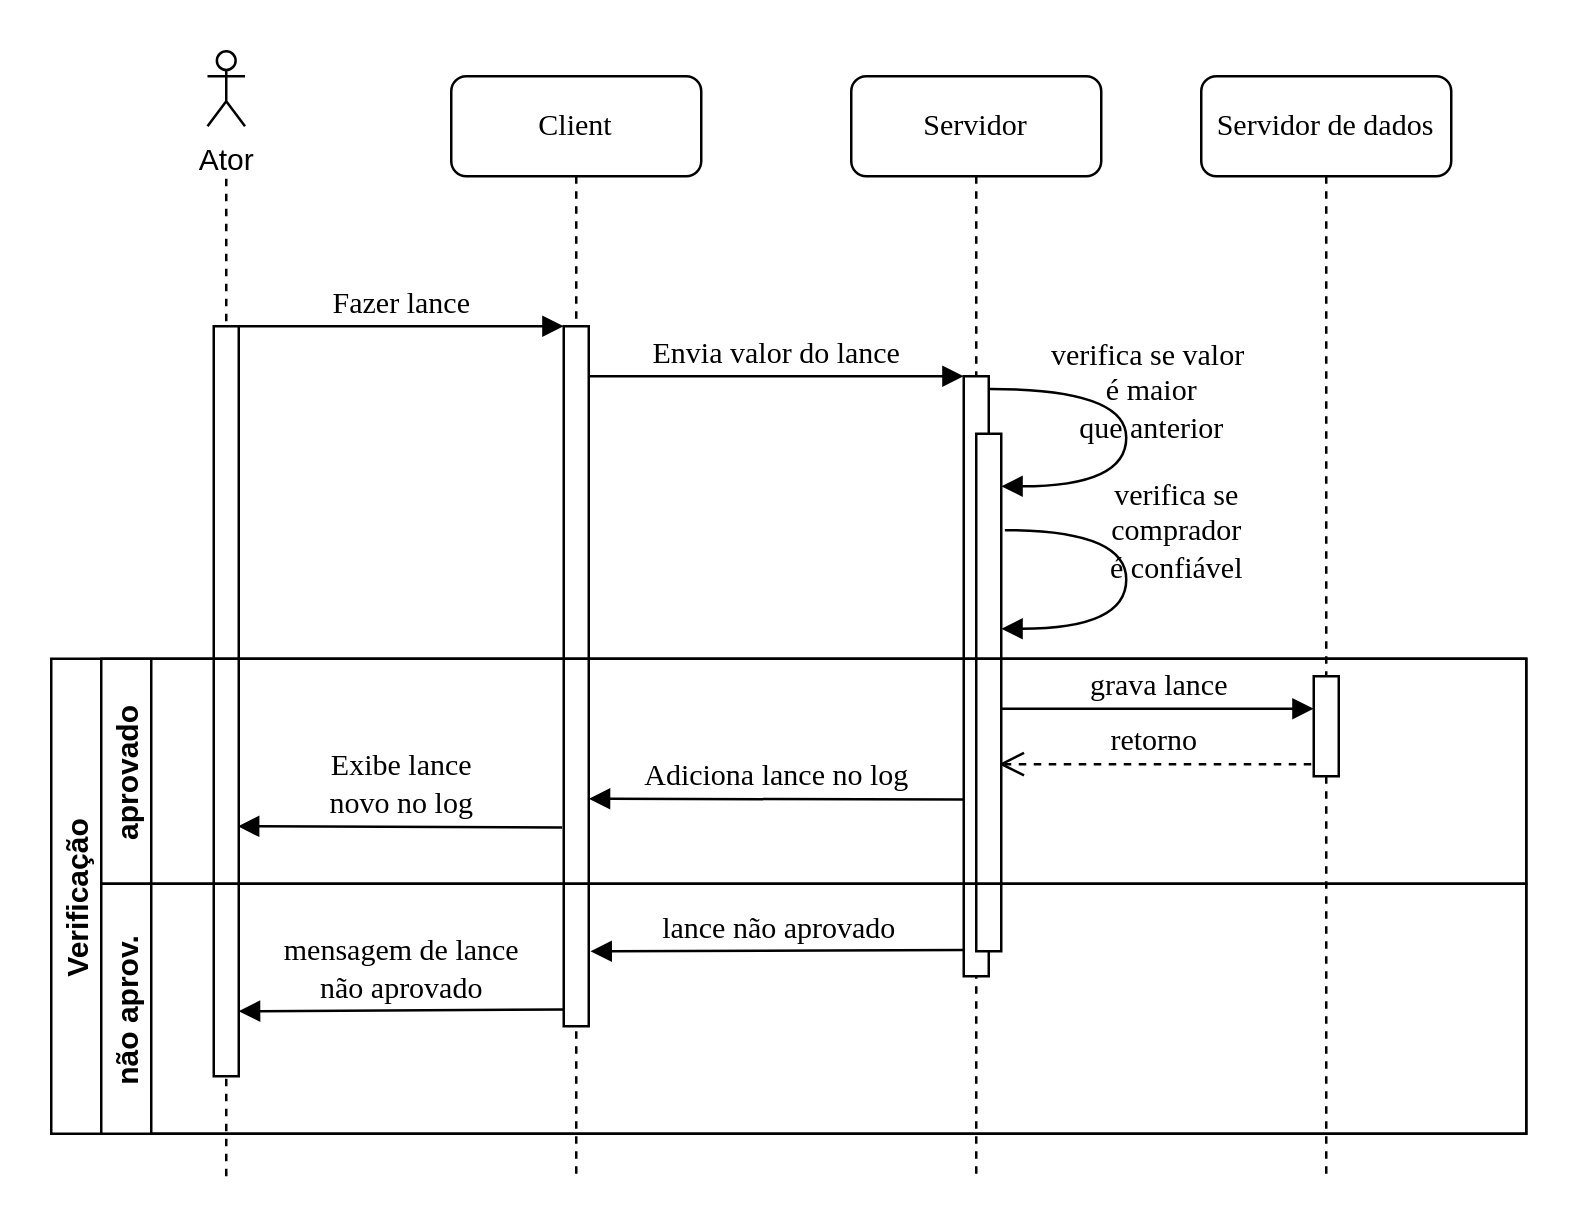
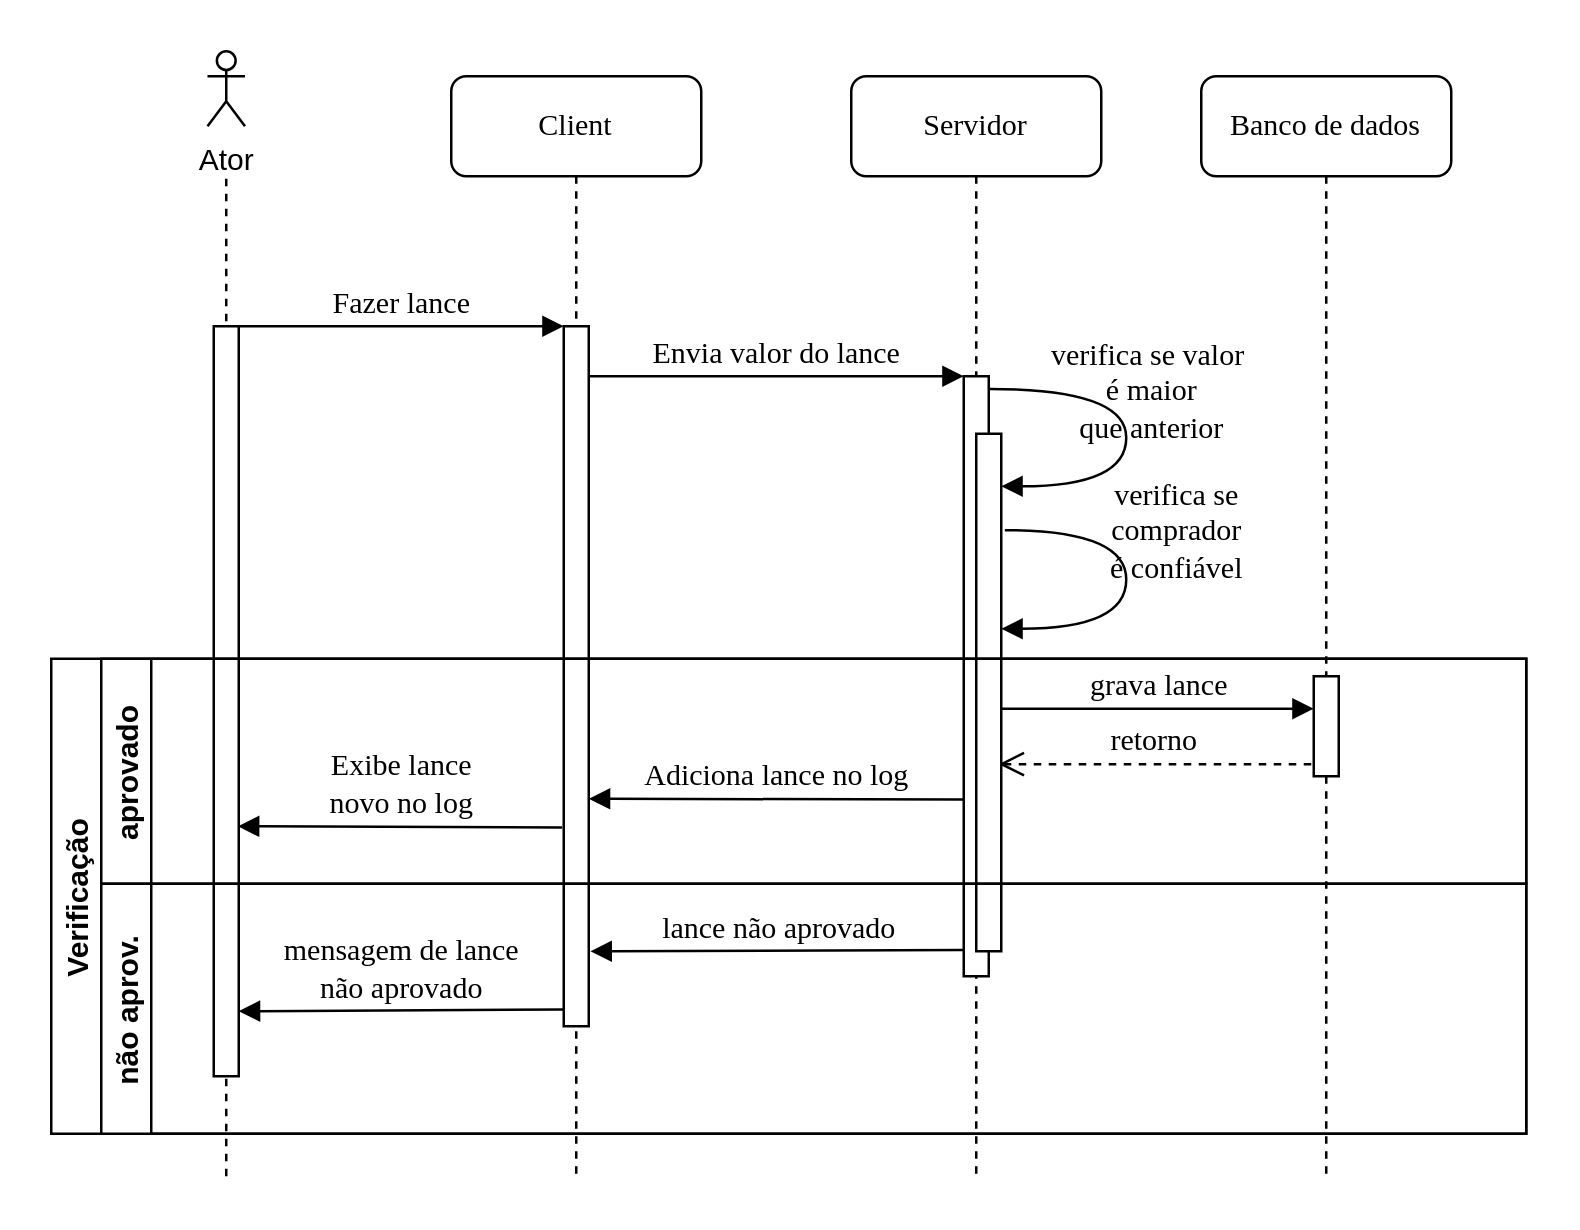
(1326, 126) -> (1326, 126)
